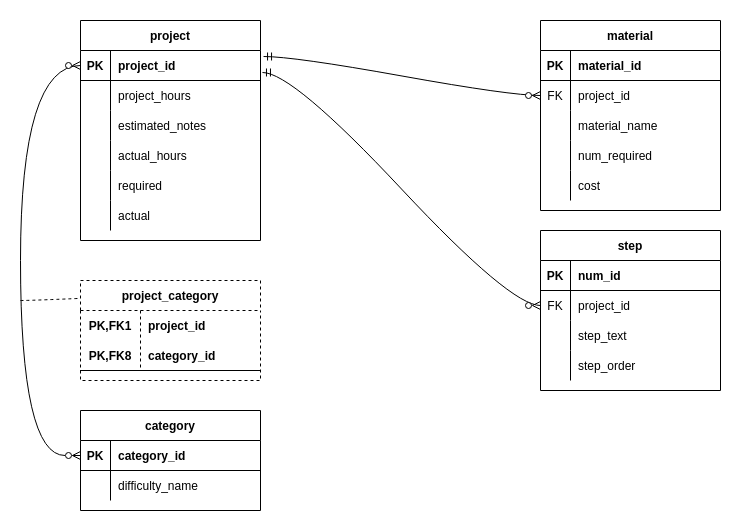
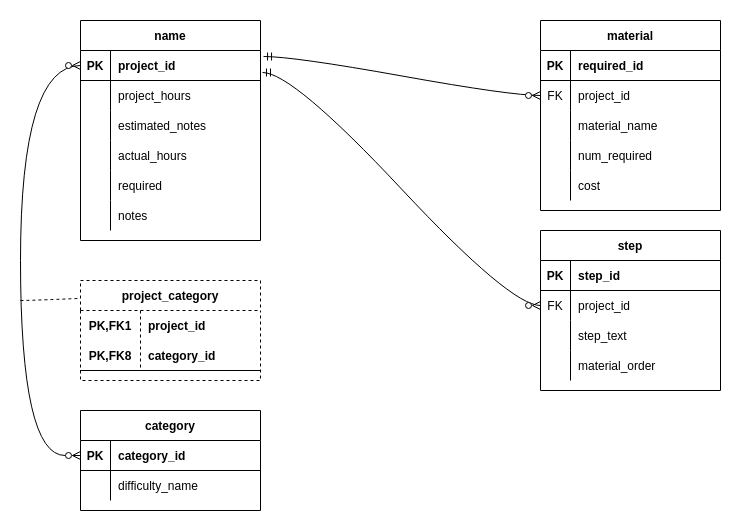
(170, 36) -> (170, 36)
(610, 66) -> (612, 66)
(137, 216) -> (135, 216)
(597, 276) -> (600, 276)
(612, 366) -> (622, 366)
